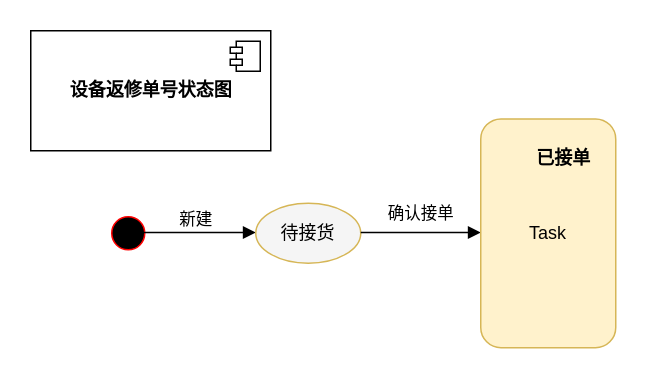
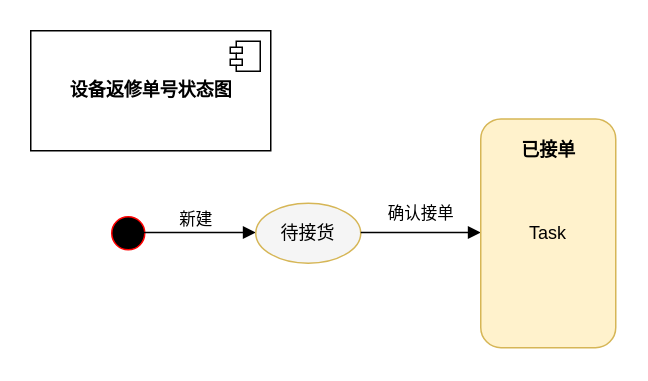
(563, 158) -> (548, 151)
